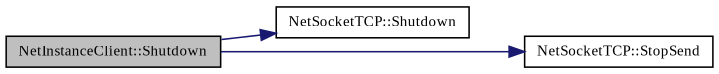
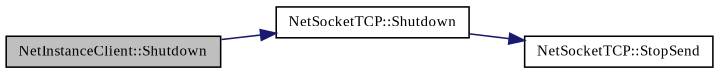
(365, 52) -> (489, 36)
